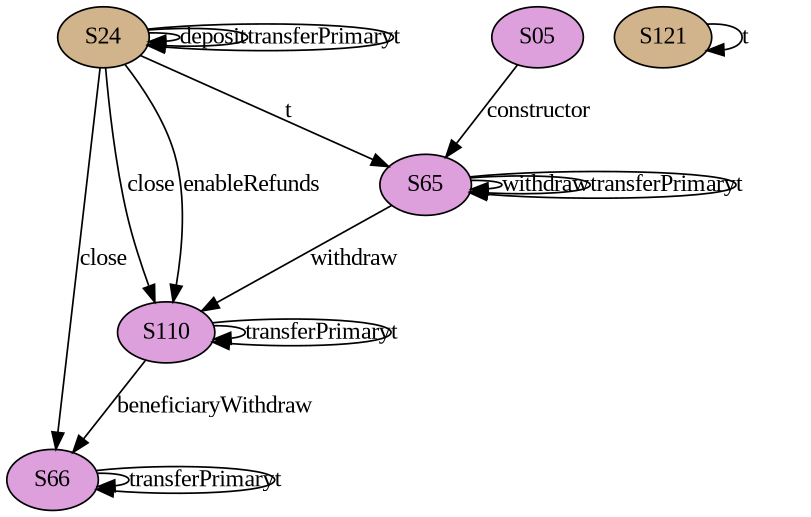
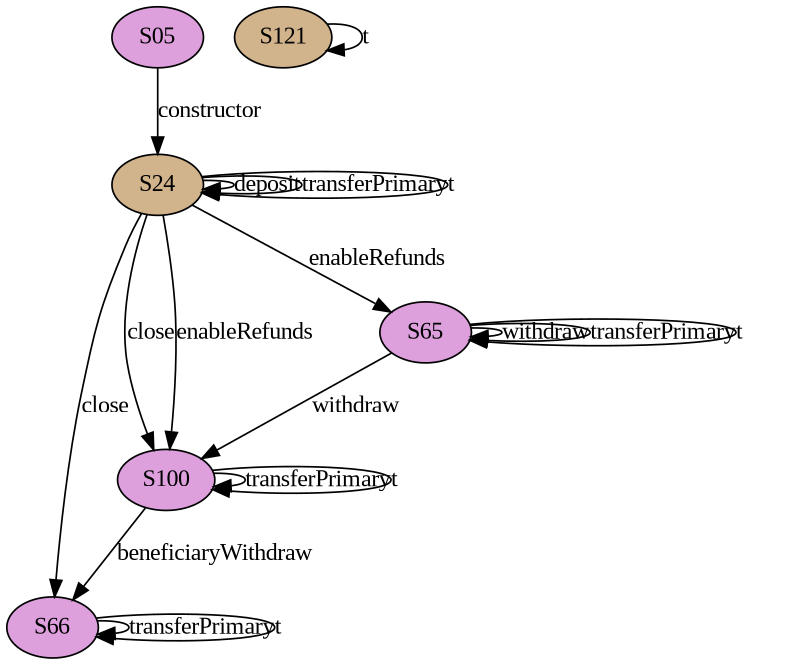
(487, 104) -> (158, 103)
(288, 111) -> (377, 259)
(166, 332) -> (166, 480)
